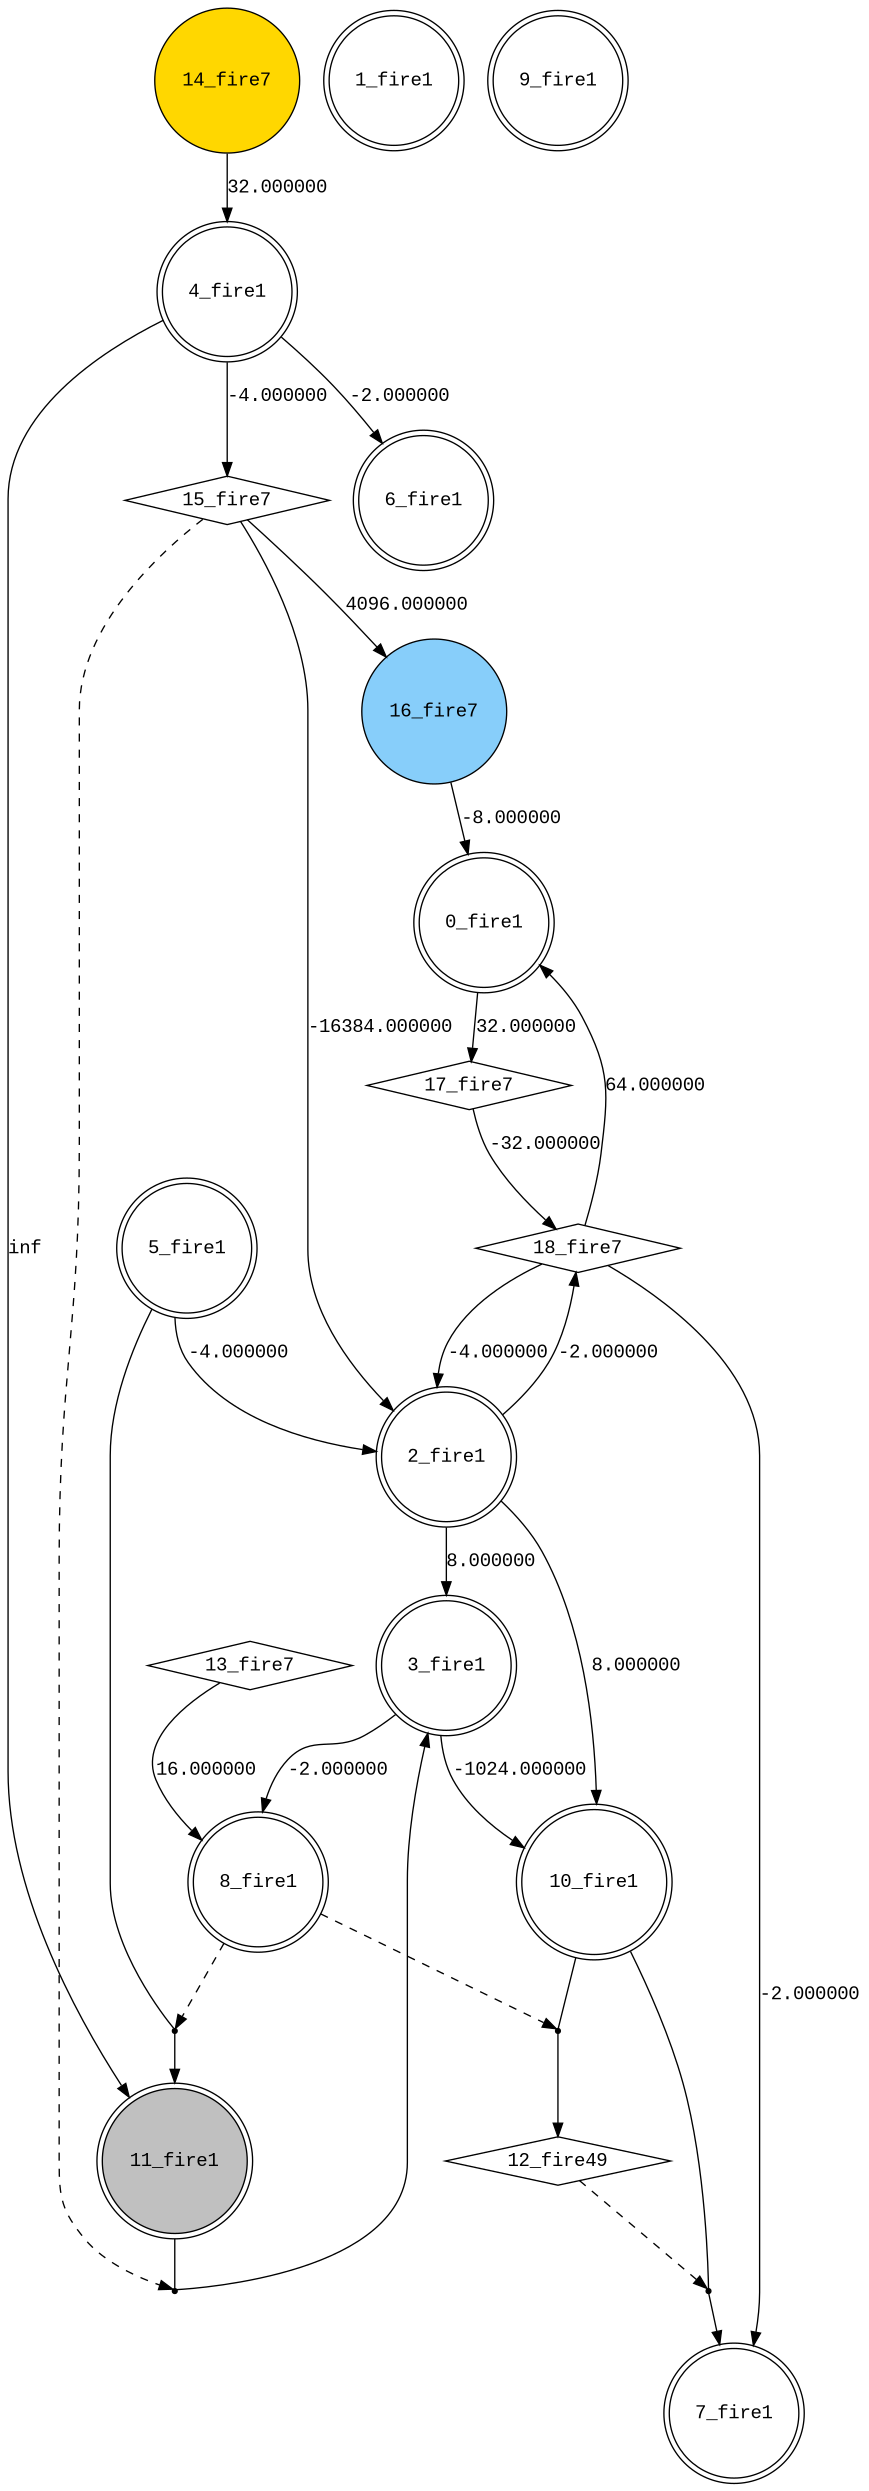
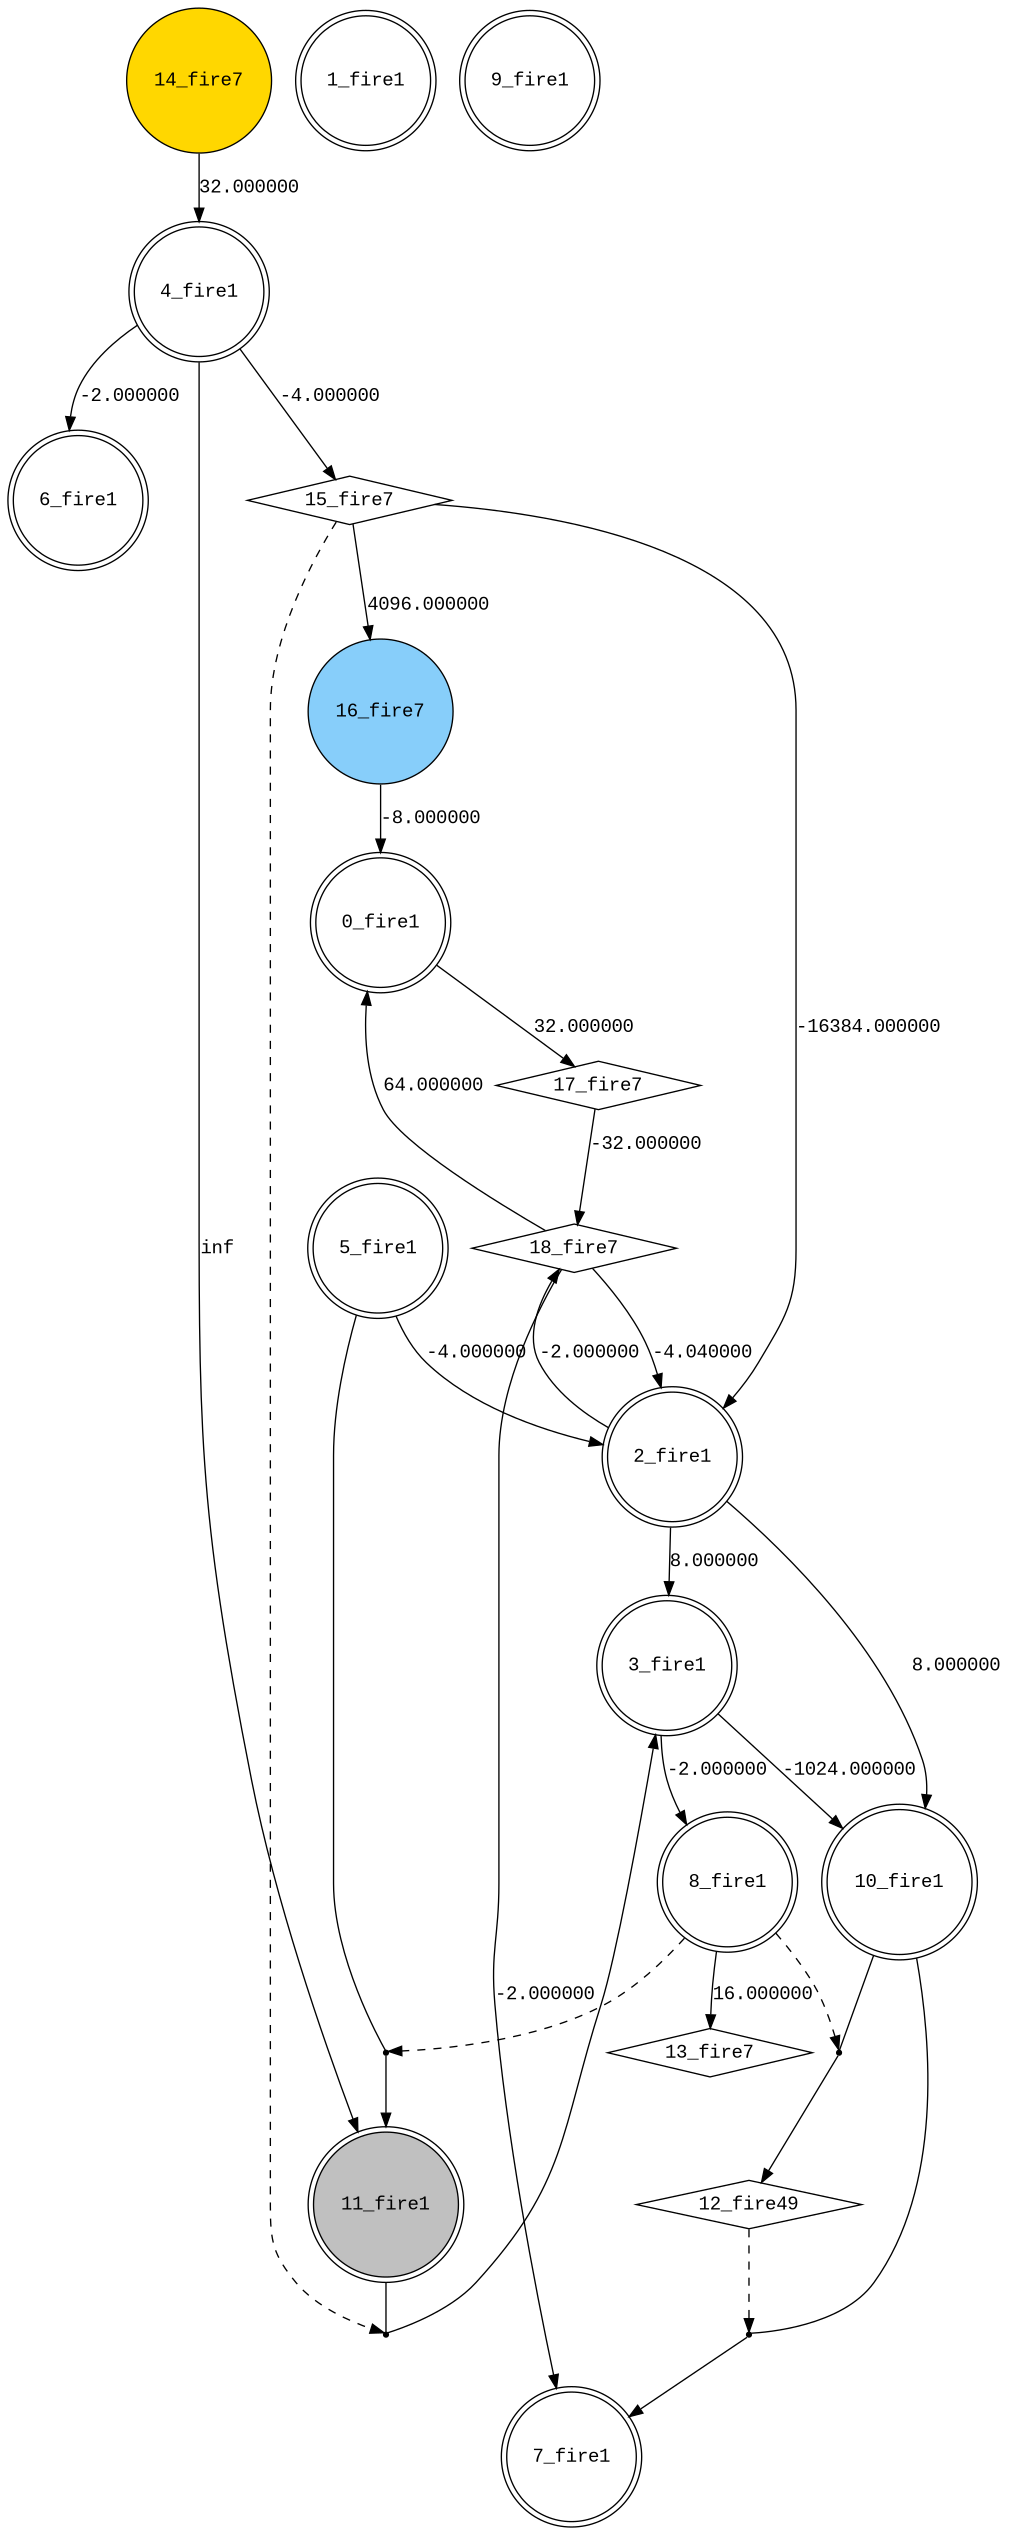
(498, 1353) -> (703, 1353)
(155, 1749) -> (713, 1983)
